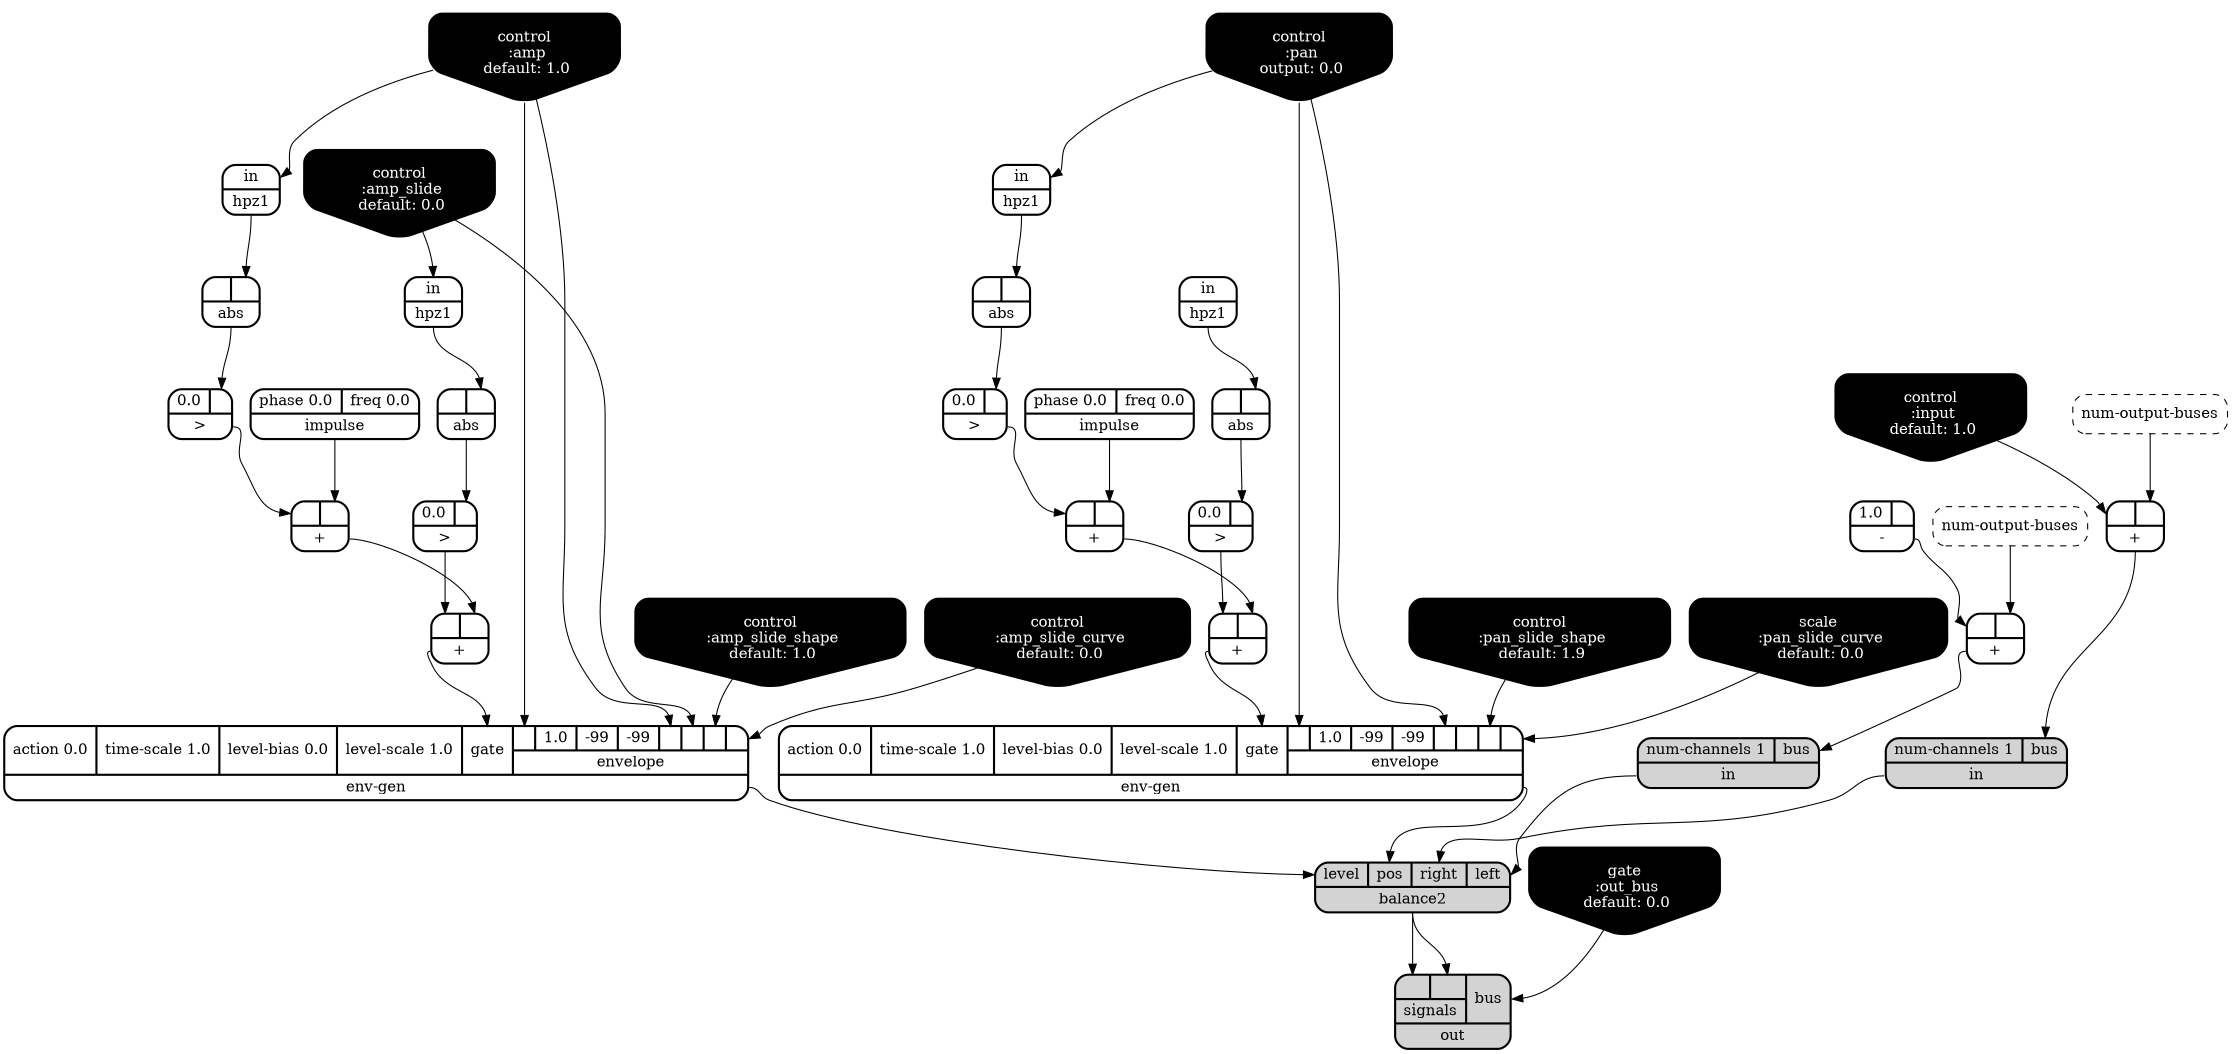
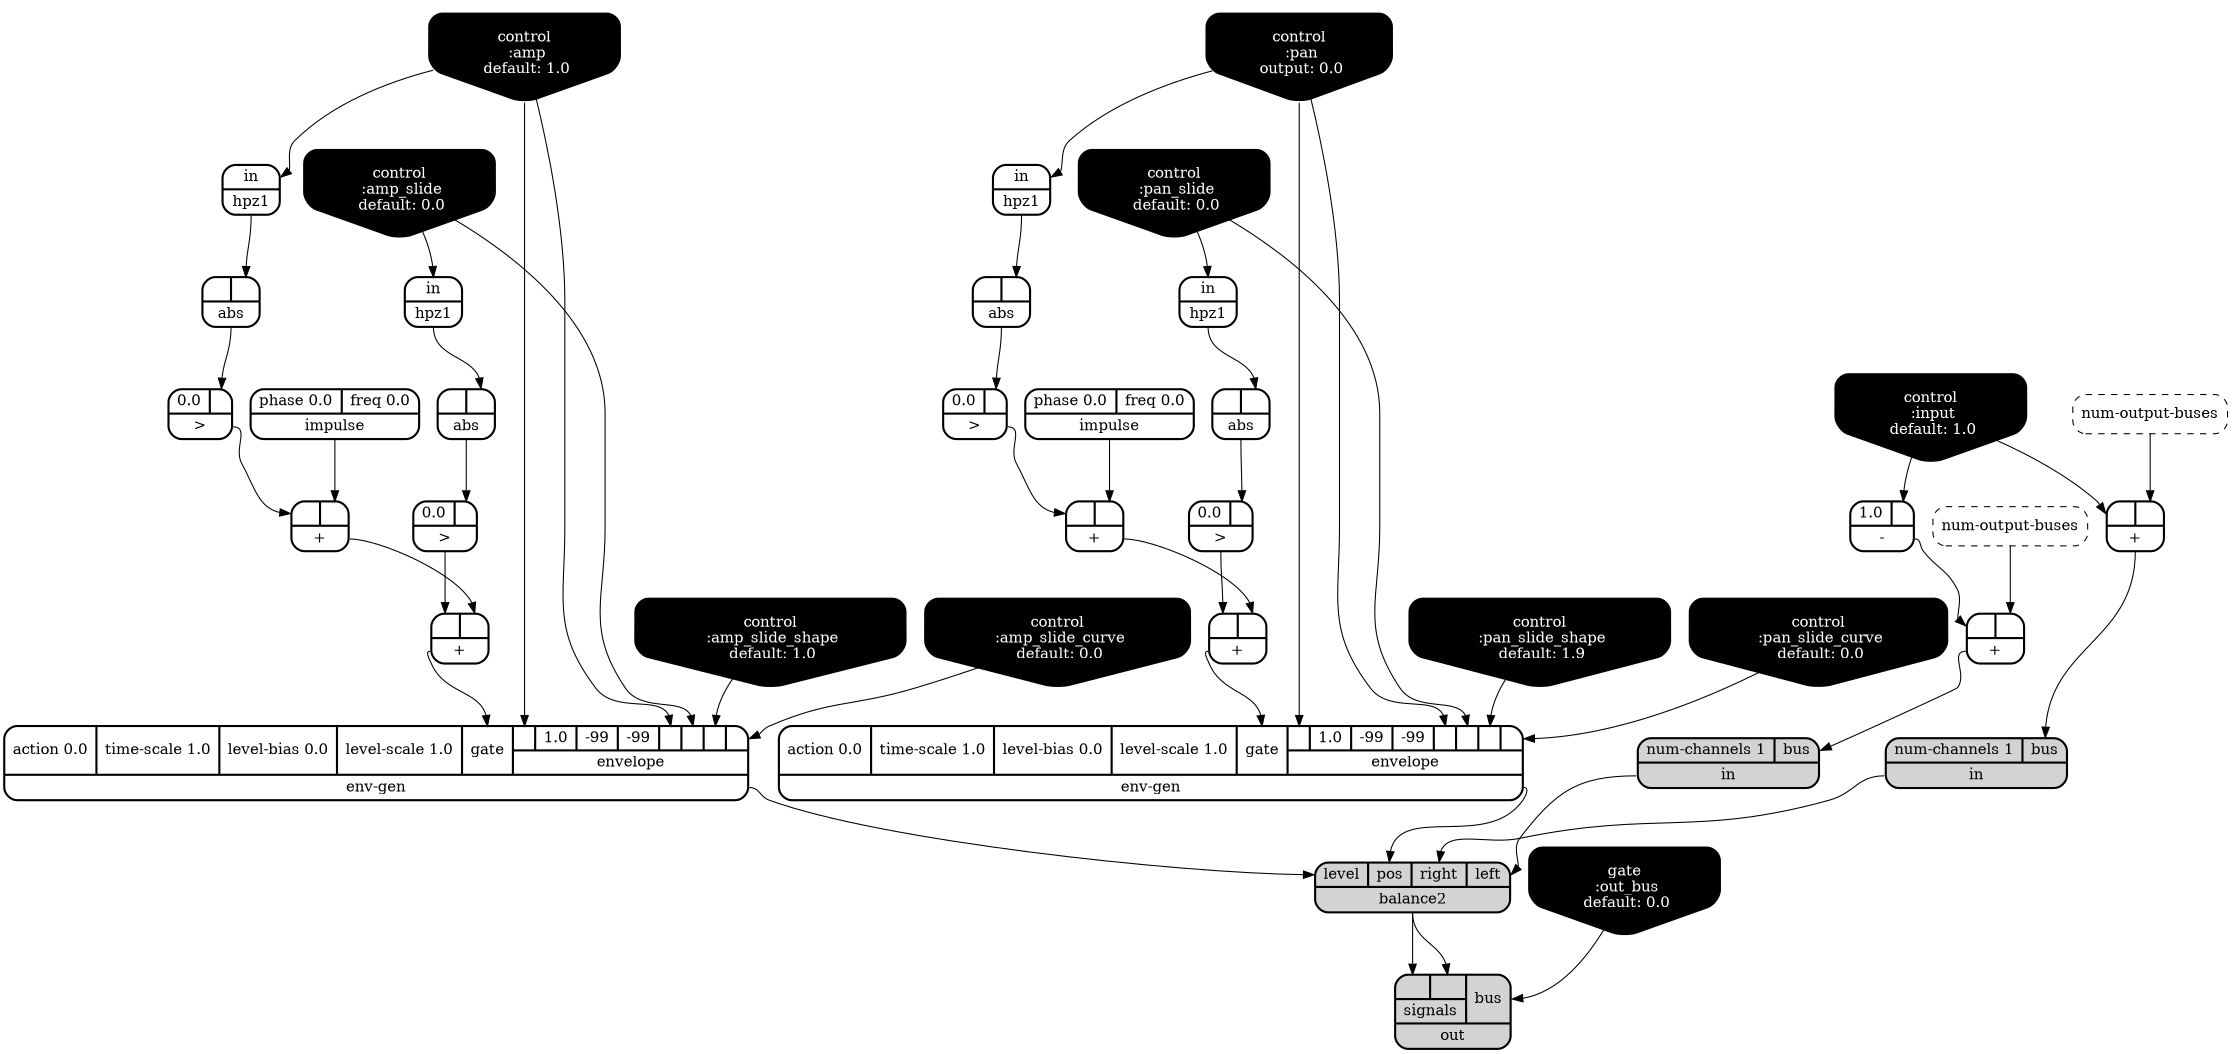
none -> (1174, 190)
none -> (1907, 473)
(1818, 639) -> (1818, 639)
